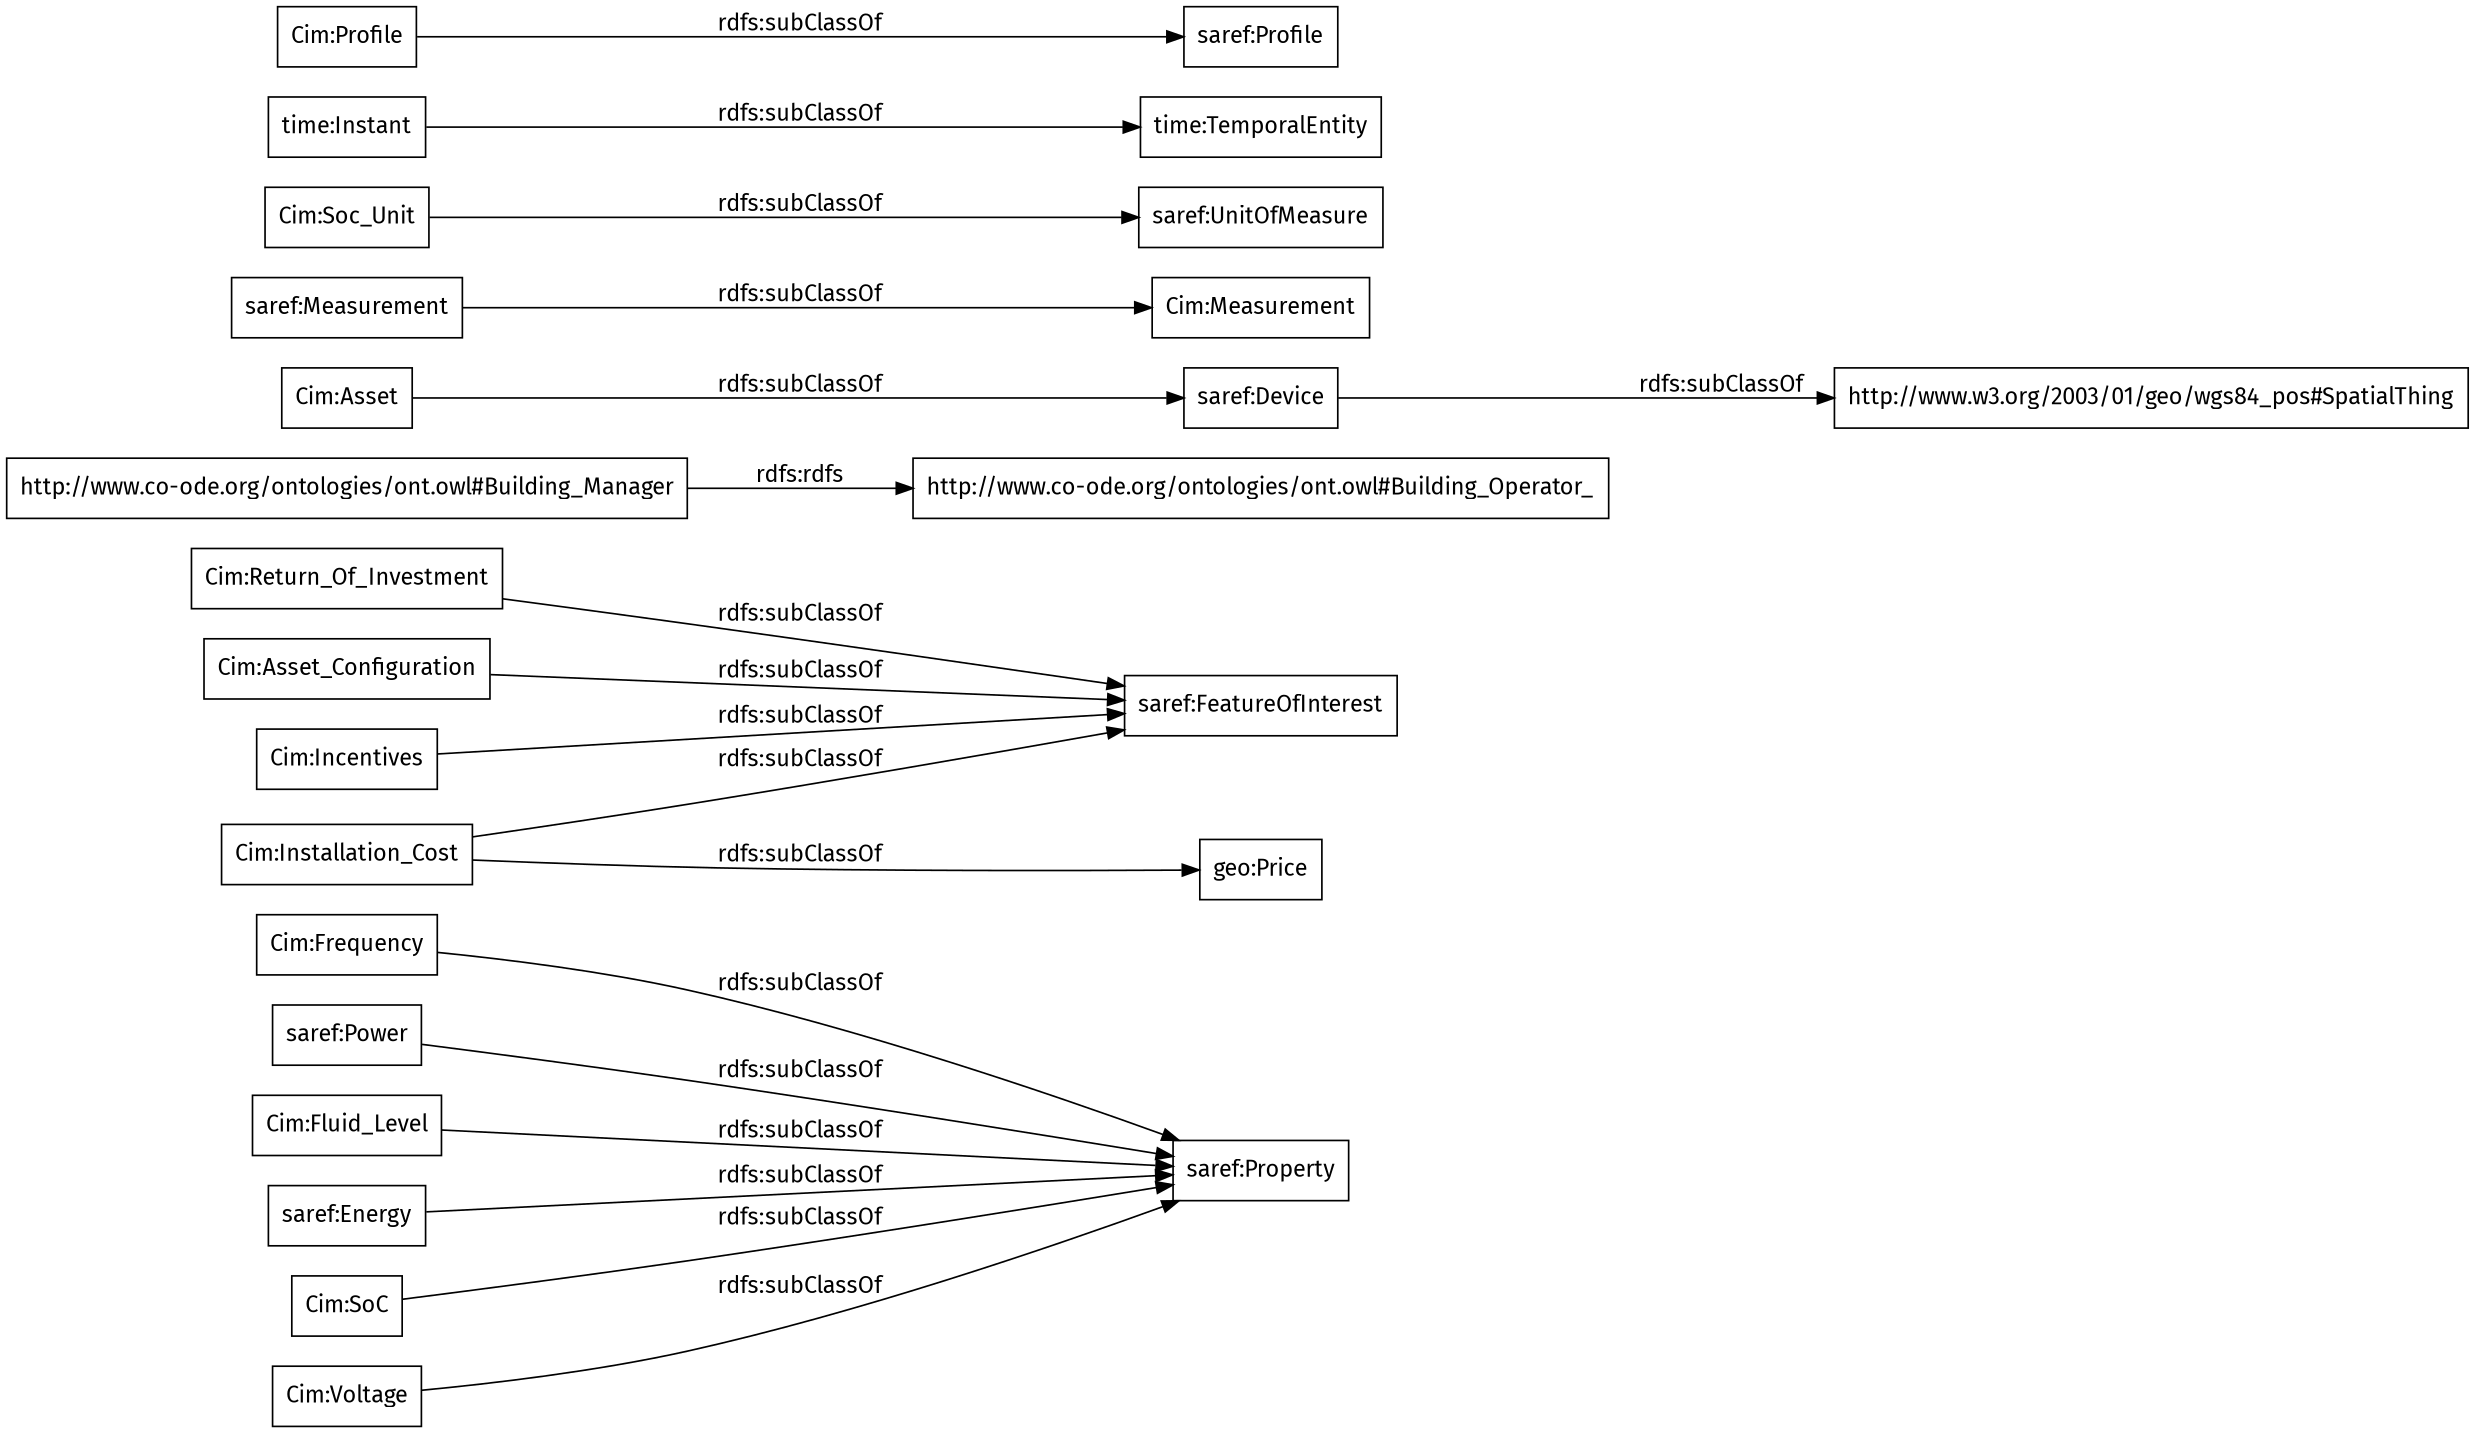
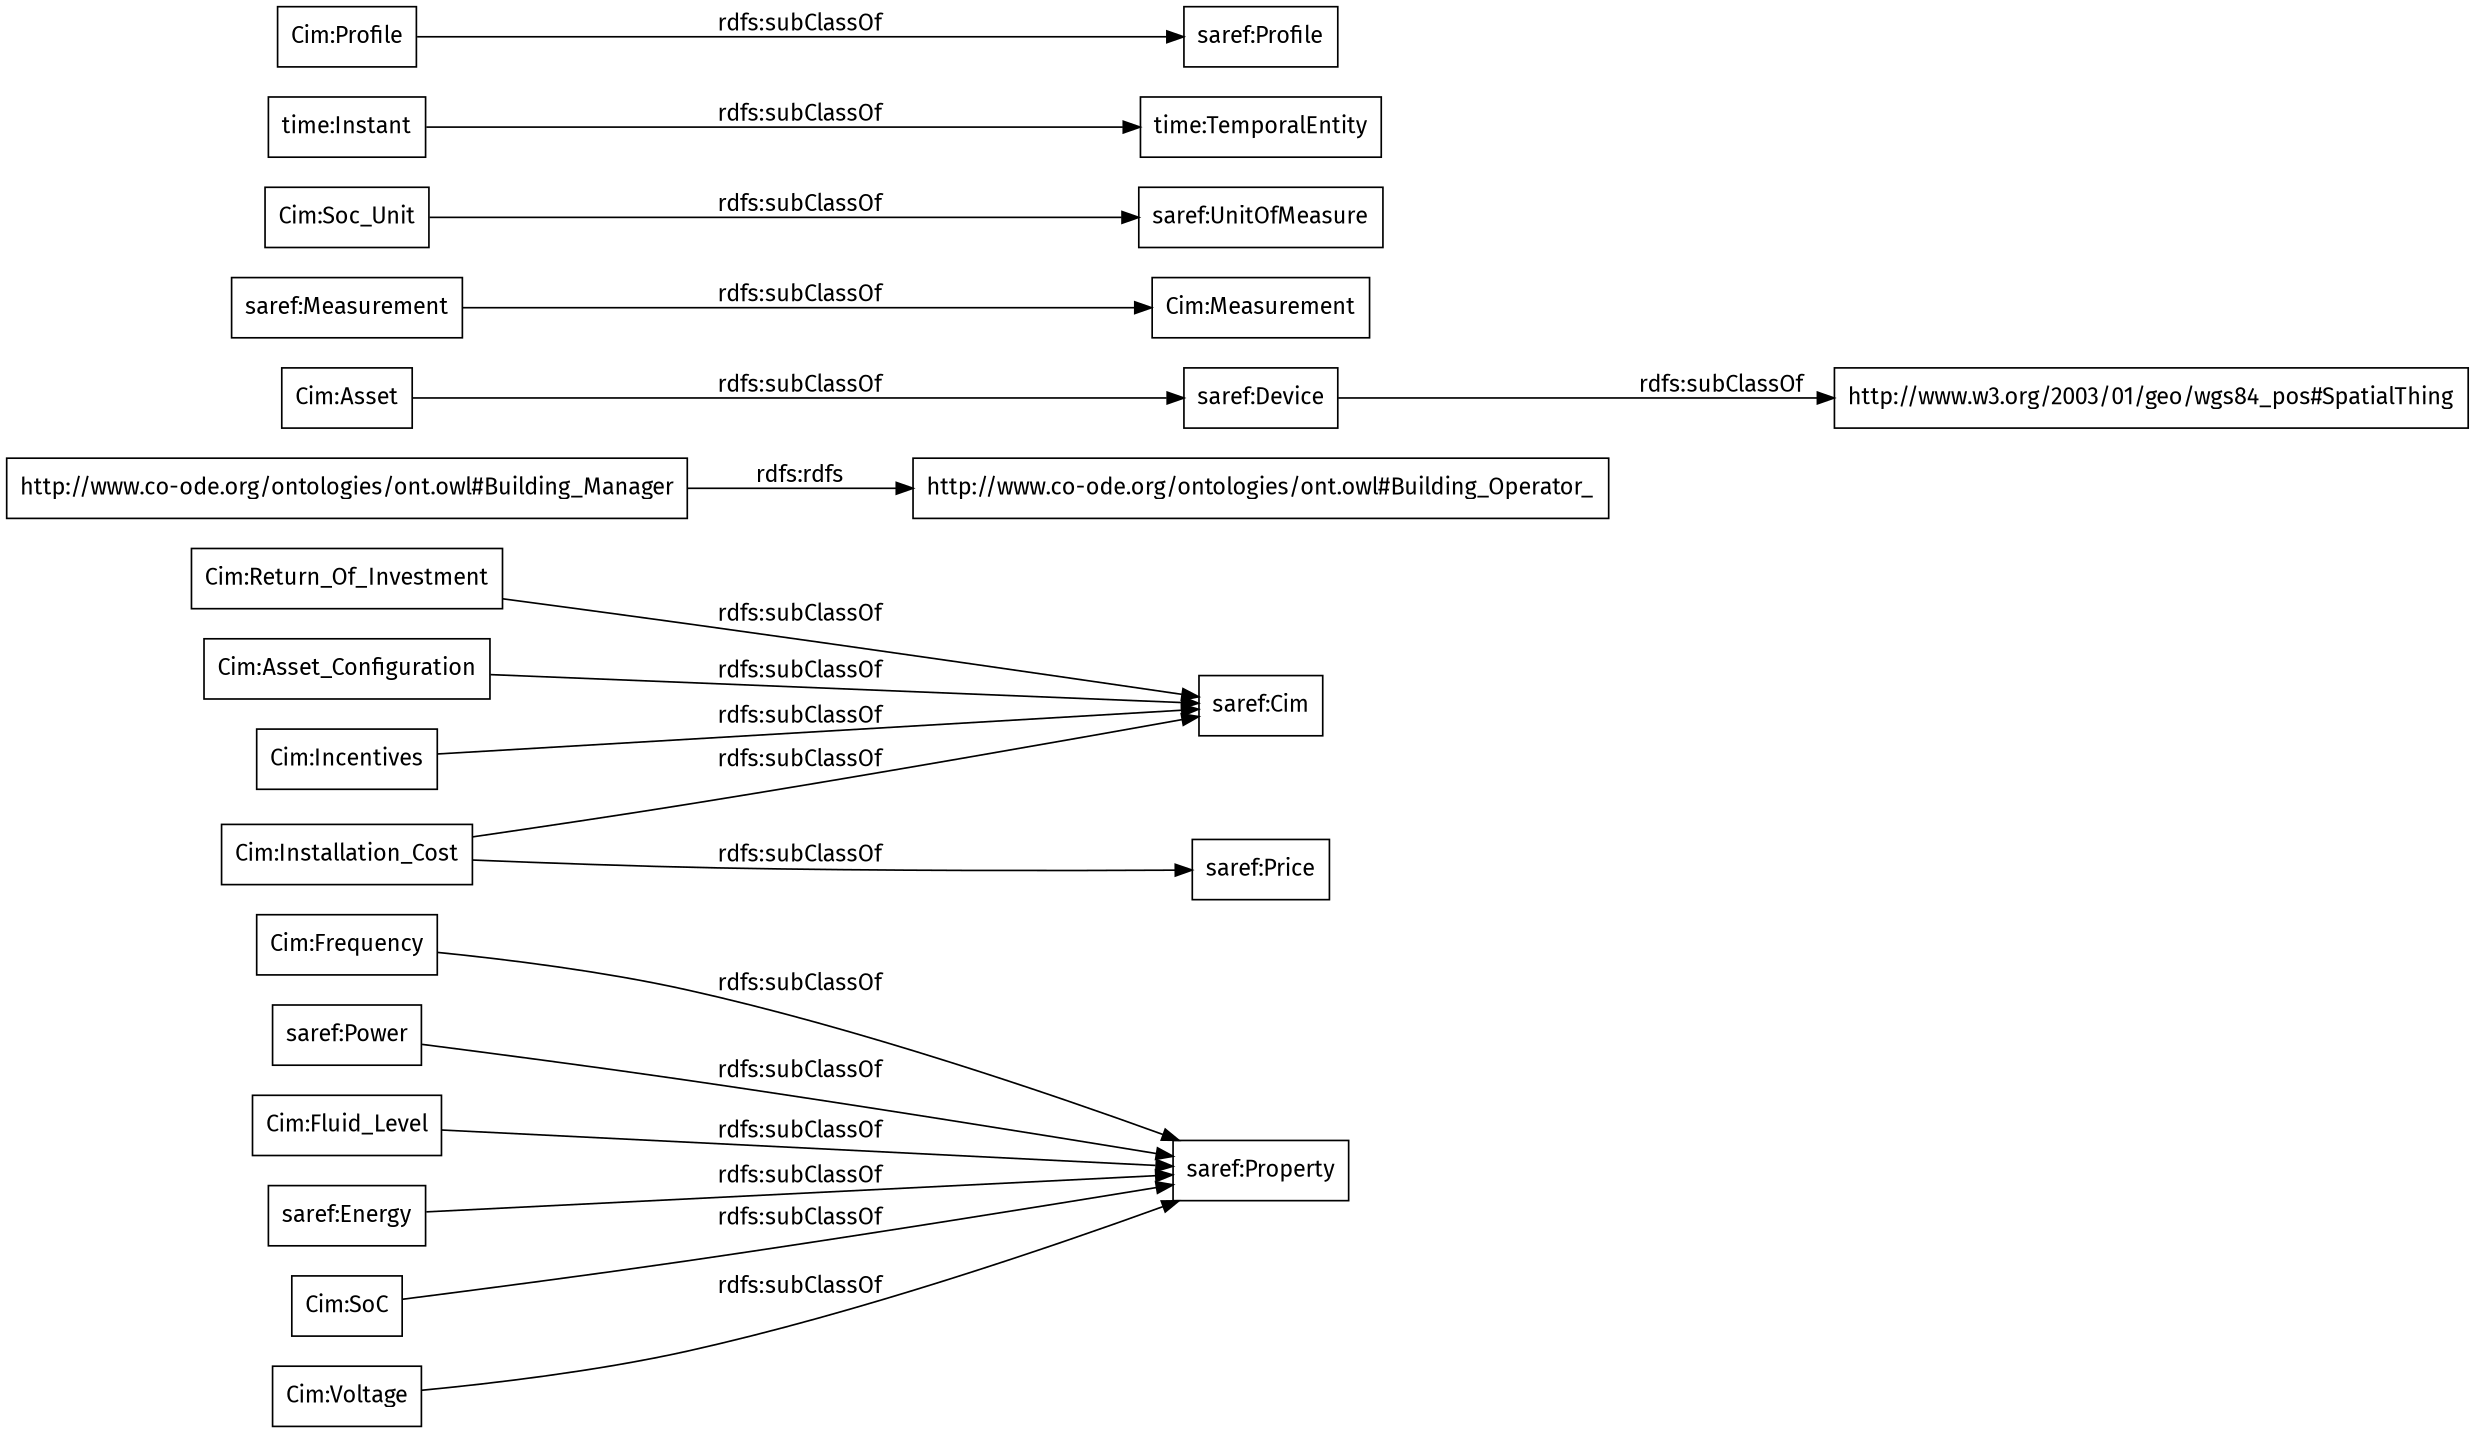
(1261, 706) -> (1261, 706)
(1261, 870) -> (1261, 870)
